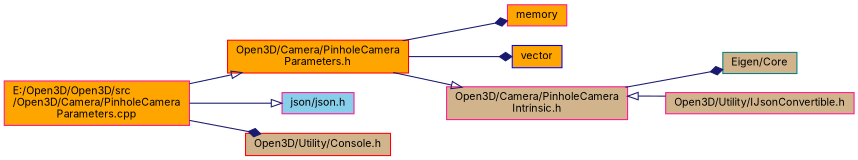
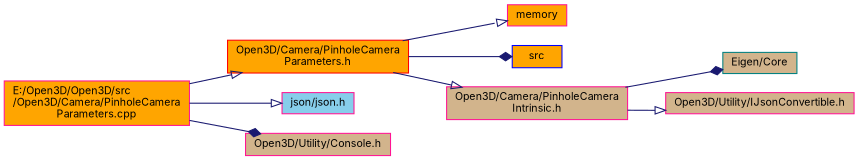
(449, 32) -> (449, 32)
(537, 57) -> (537, 57)
(652, 96) -> (641, 110)
(318, 144) -> (318, 144)
